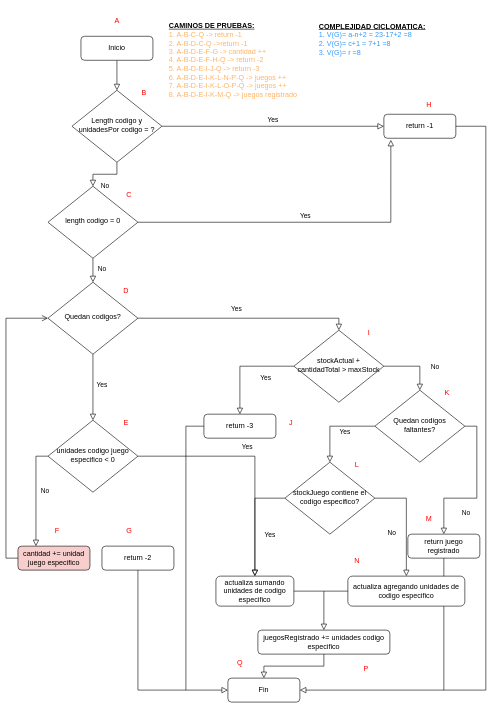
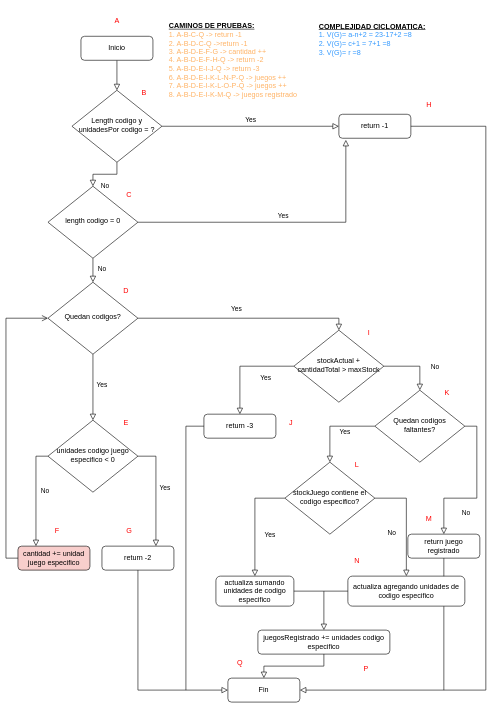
(420, 126) -> (375, 126)
(223, 456) -> (156, 497)
